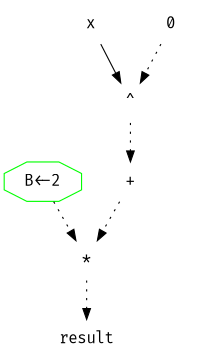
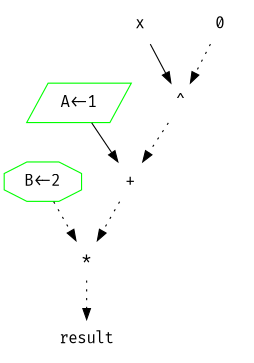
none -> (79, 103)
